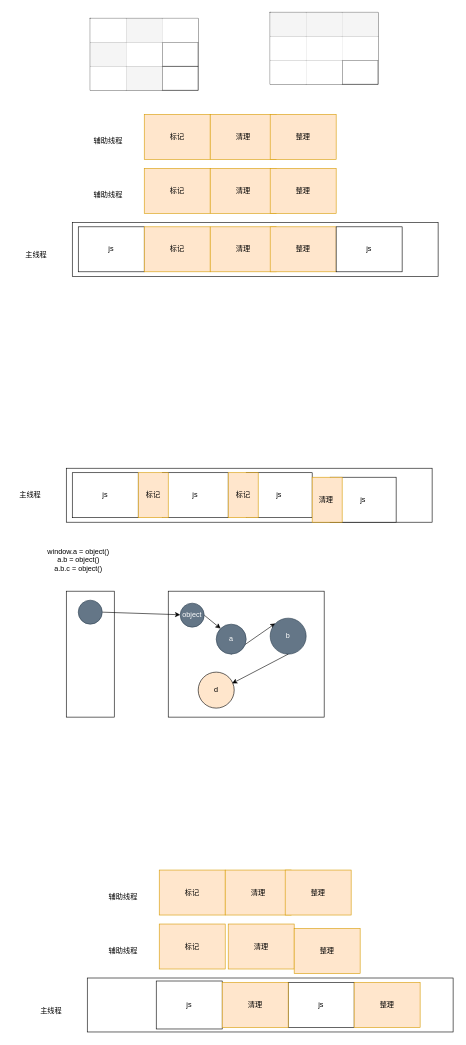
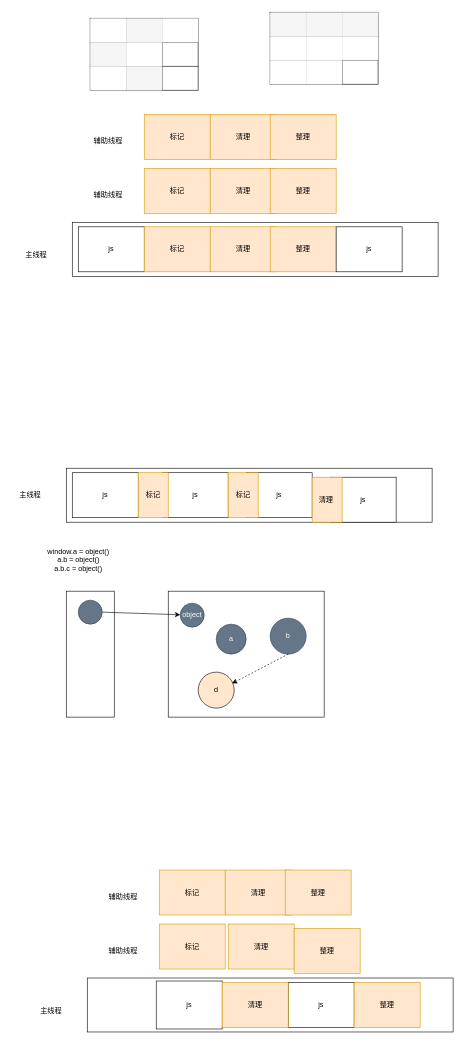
(212, 622) -> none
(258, 635) -> none
(262, 668) -> (262, 668)
